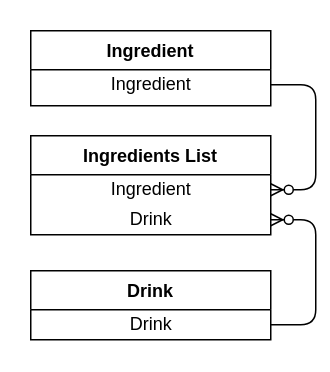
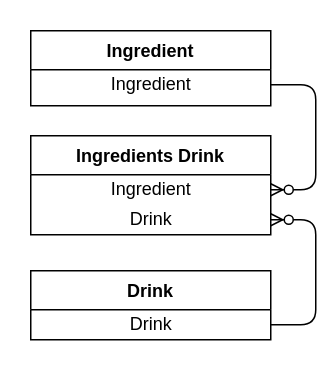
(150, 156) -> (150, 156)
